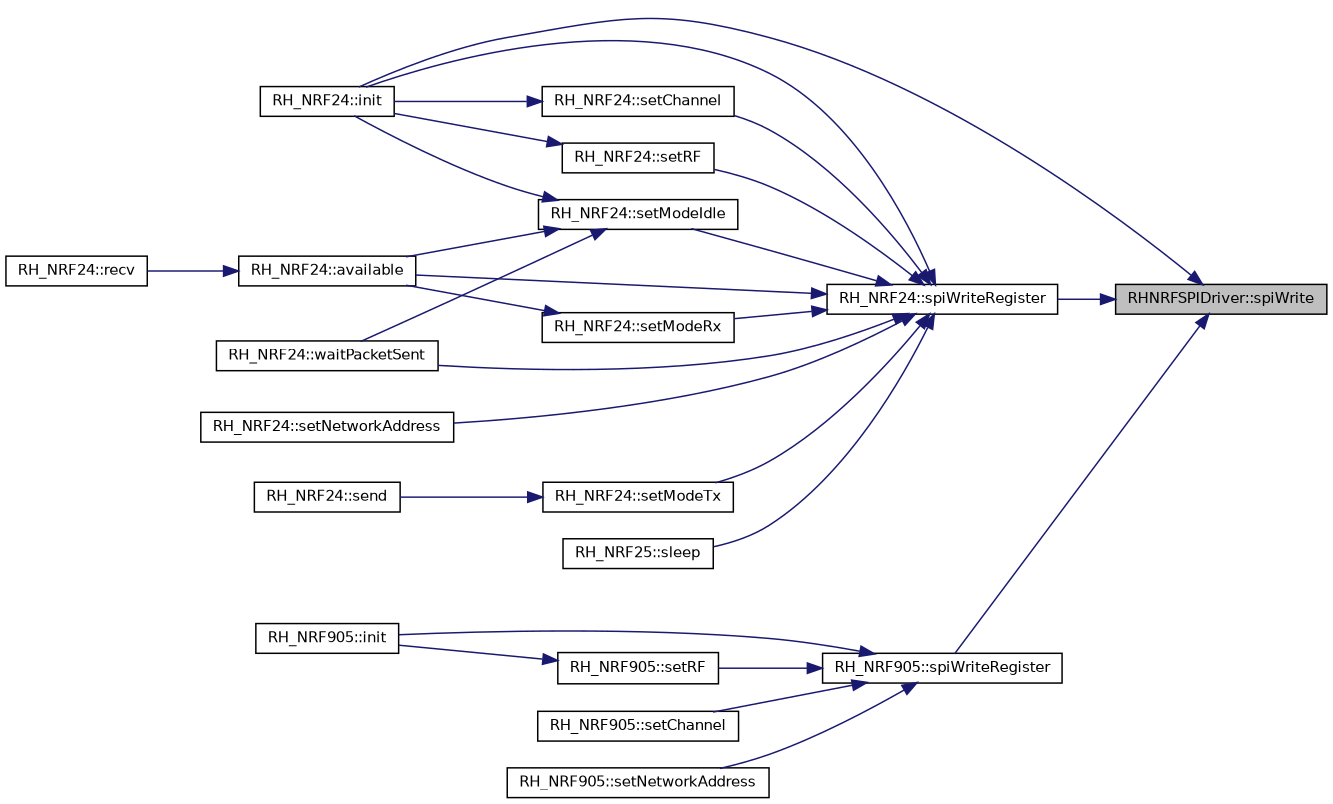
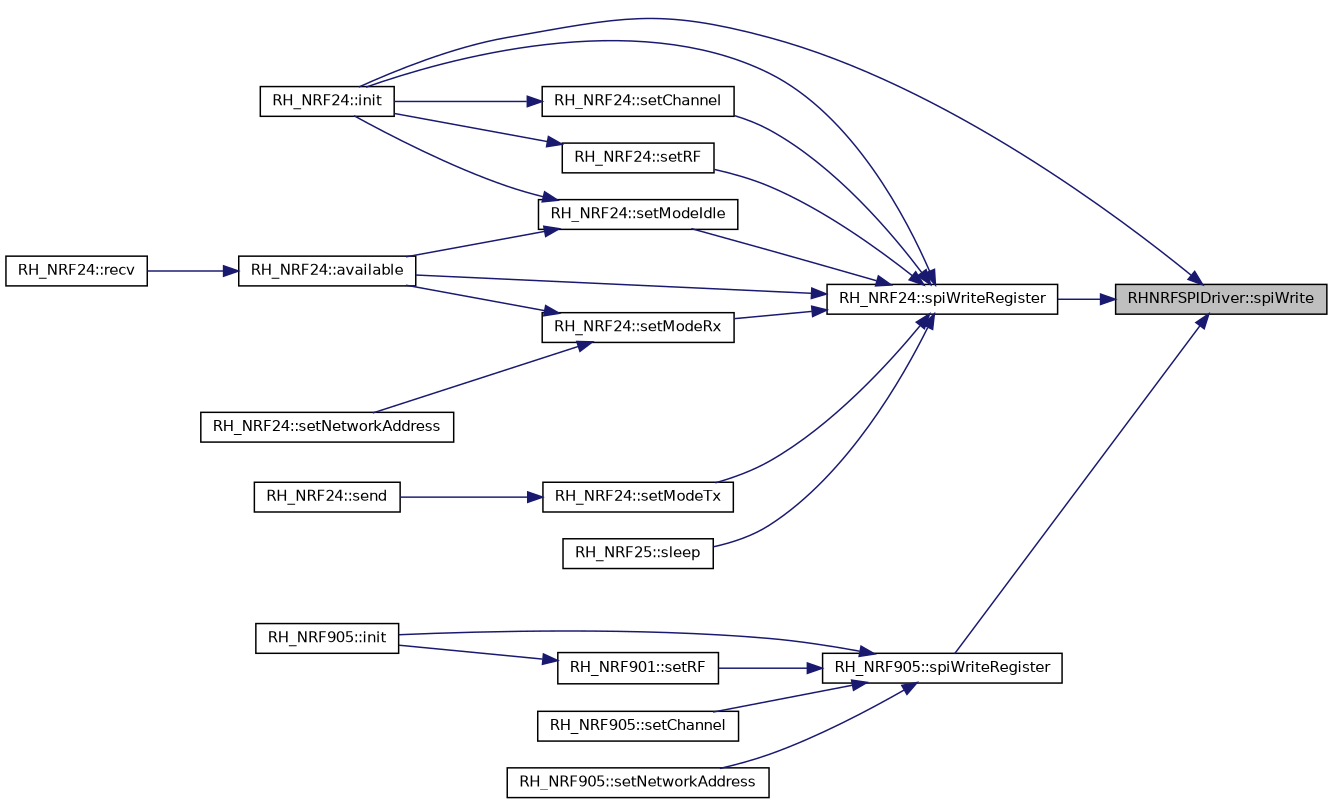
(327, 356) -> none
(684, 396) -> (475, 380)
(638, 668) -> (638, 668)
